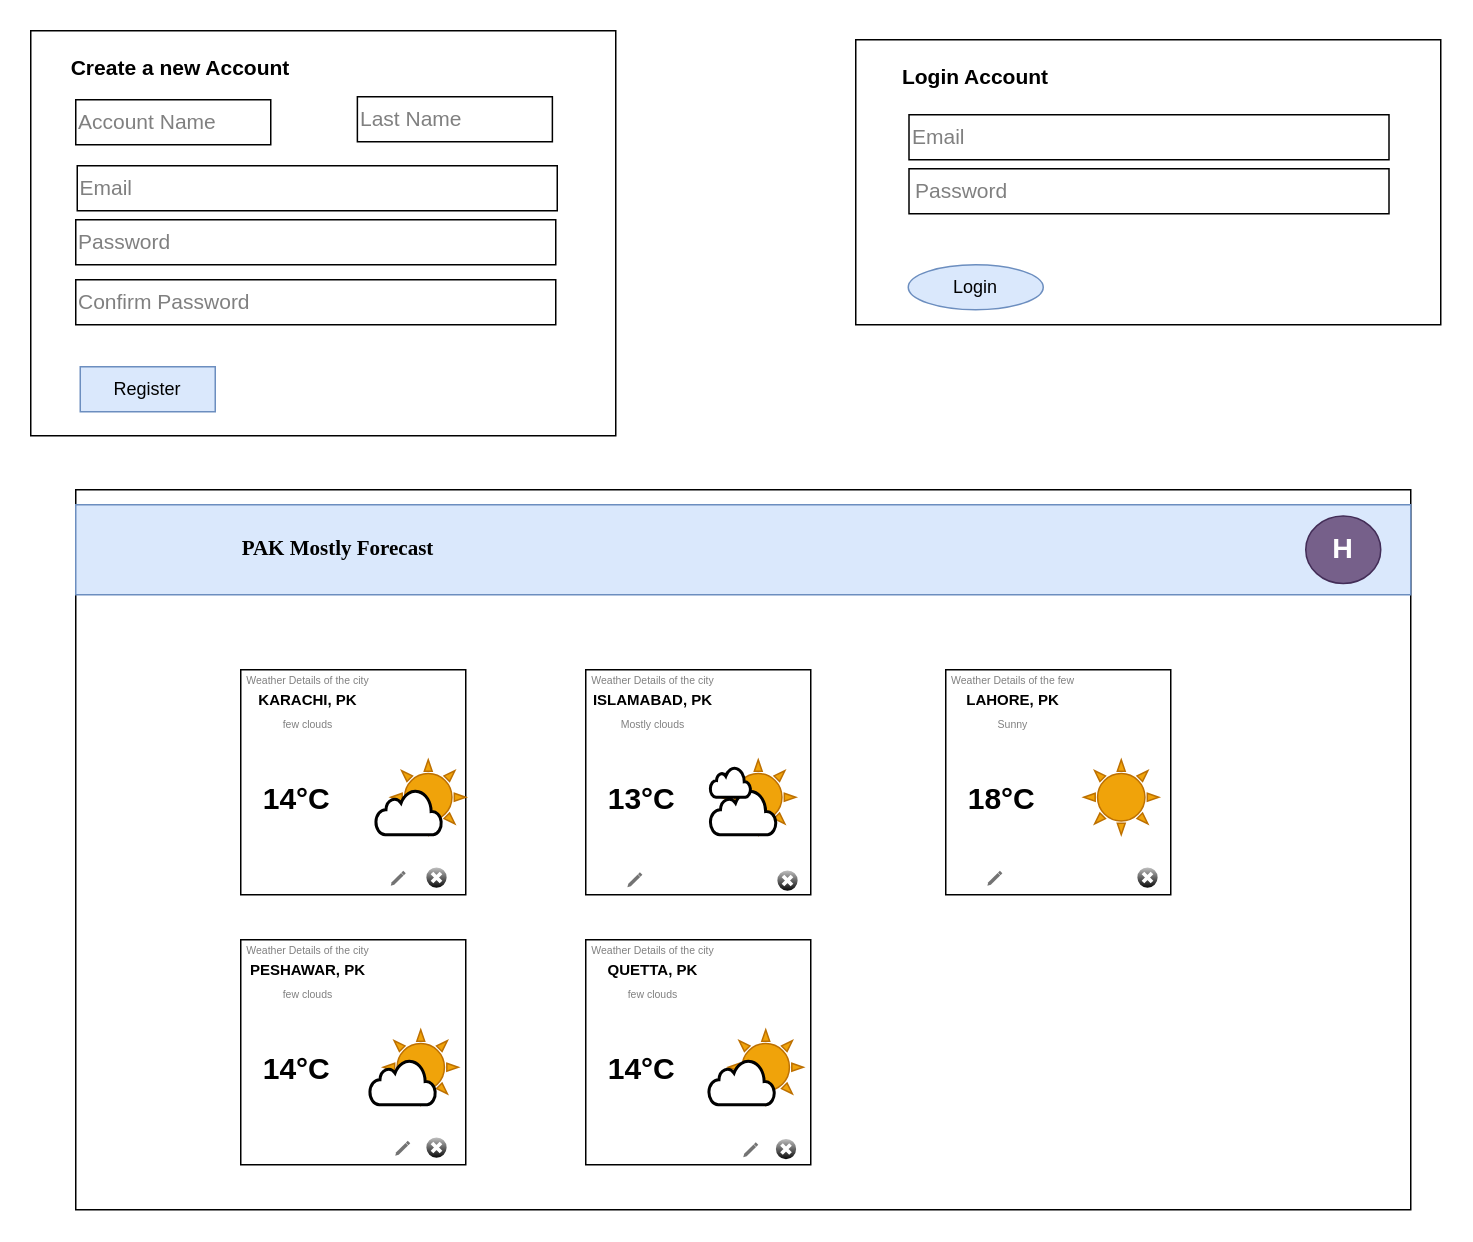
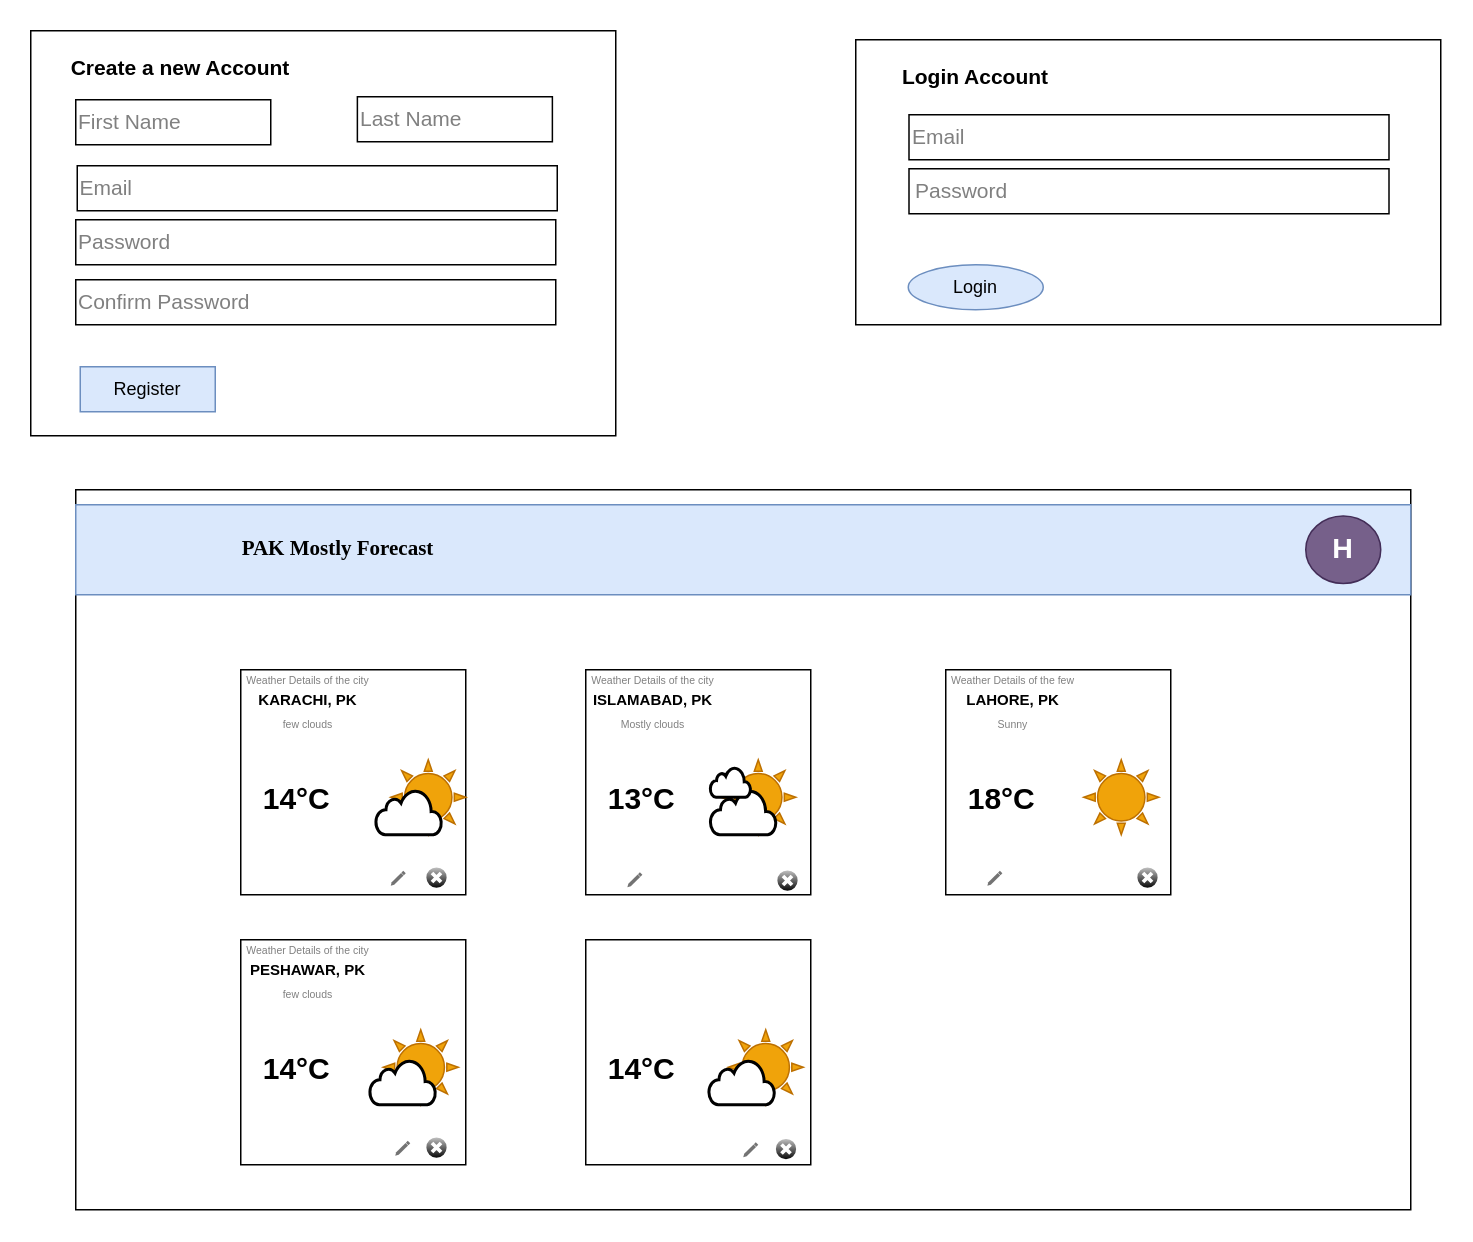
(137, 122) -> (124, 122)
(653, 970) -> none
